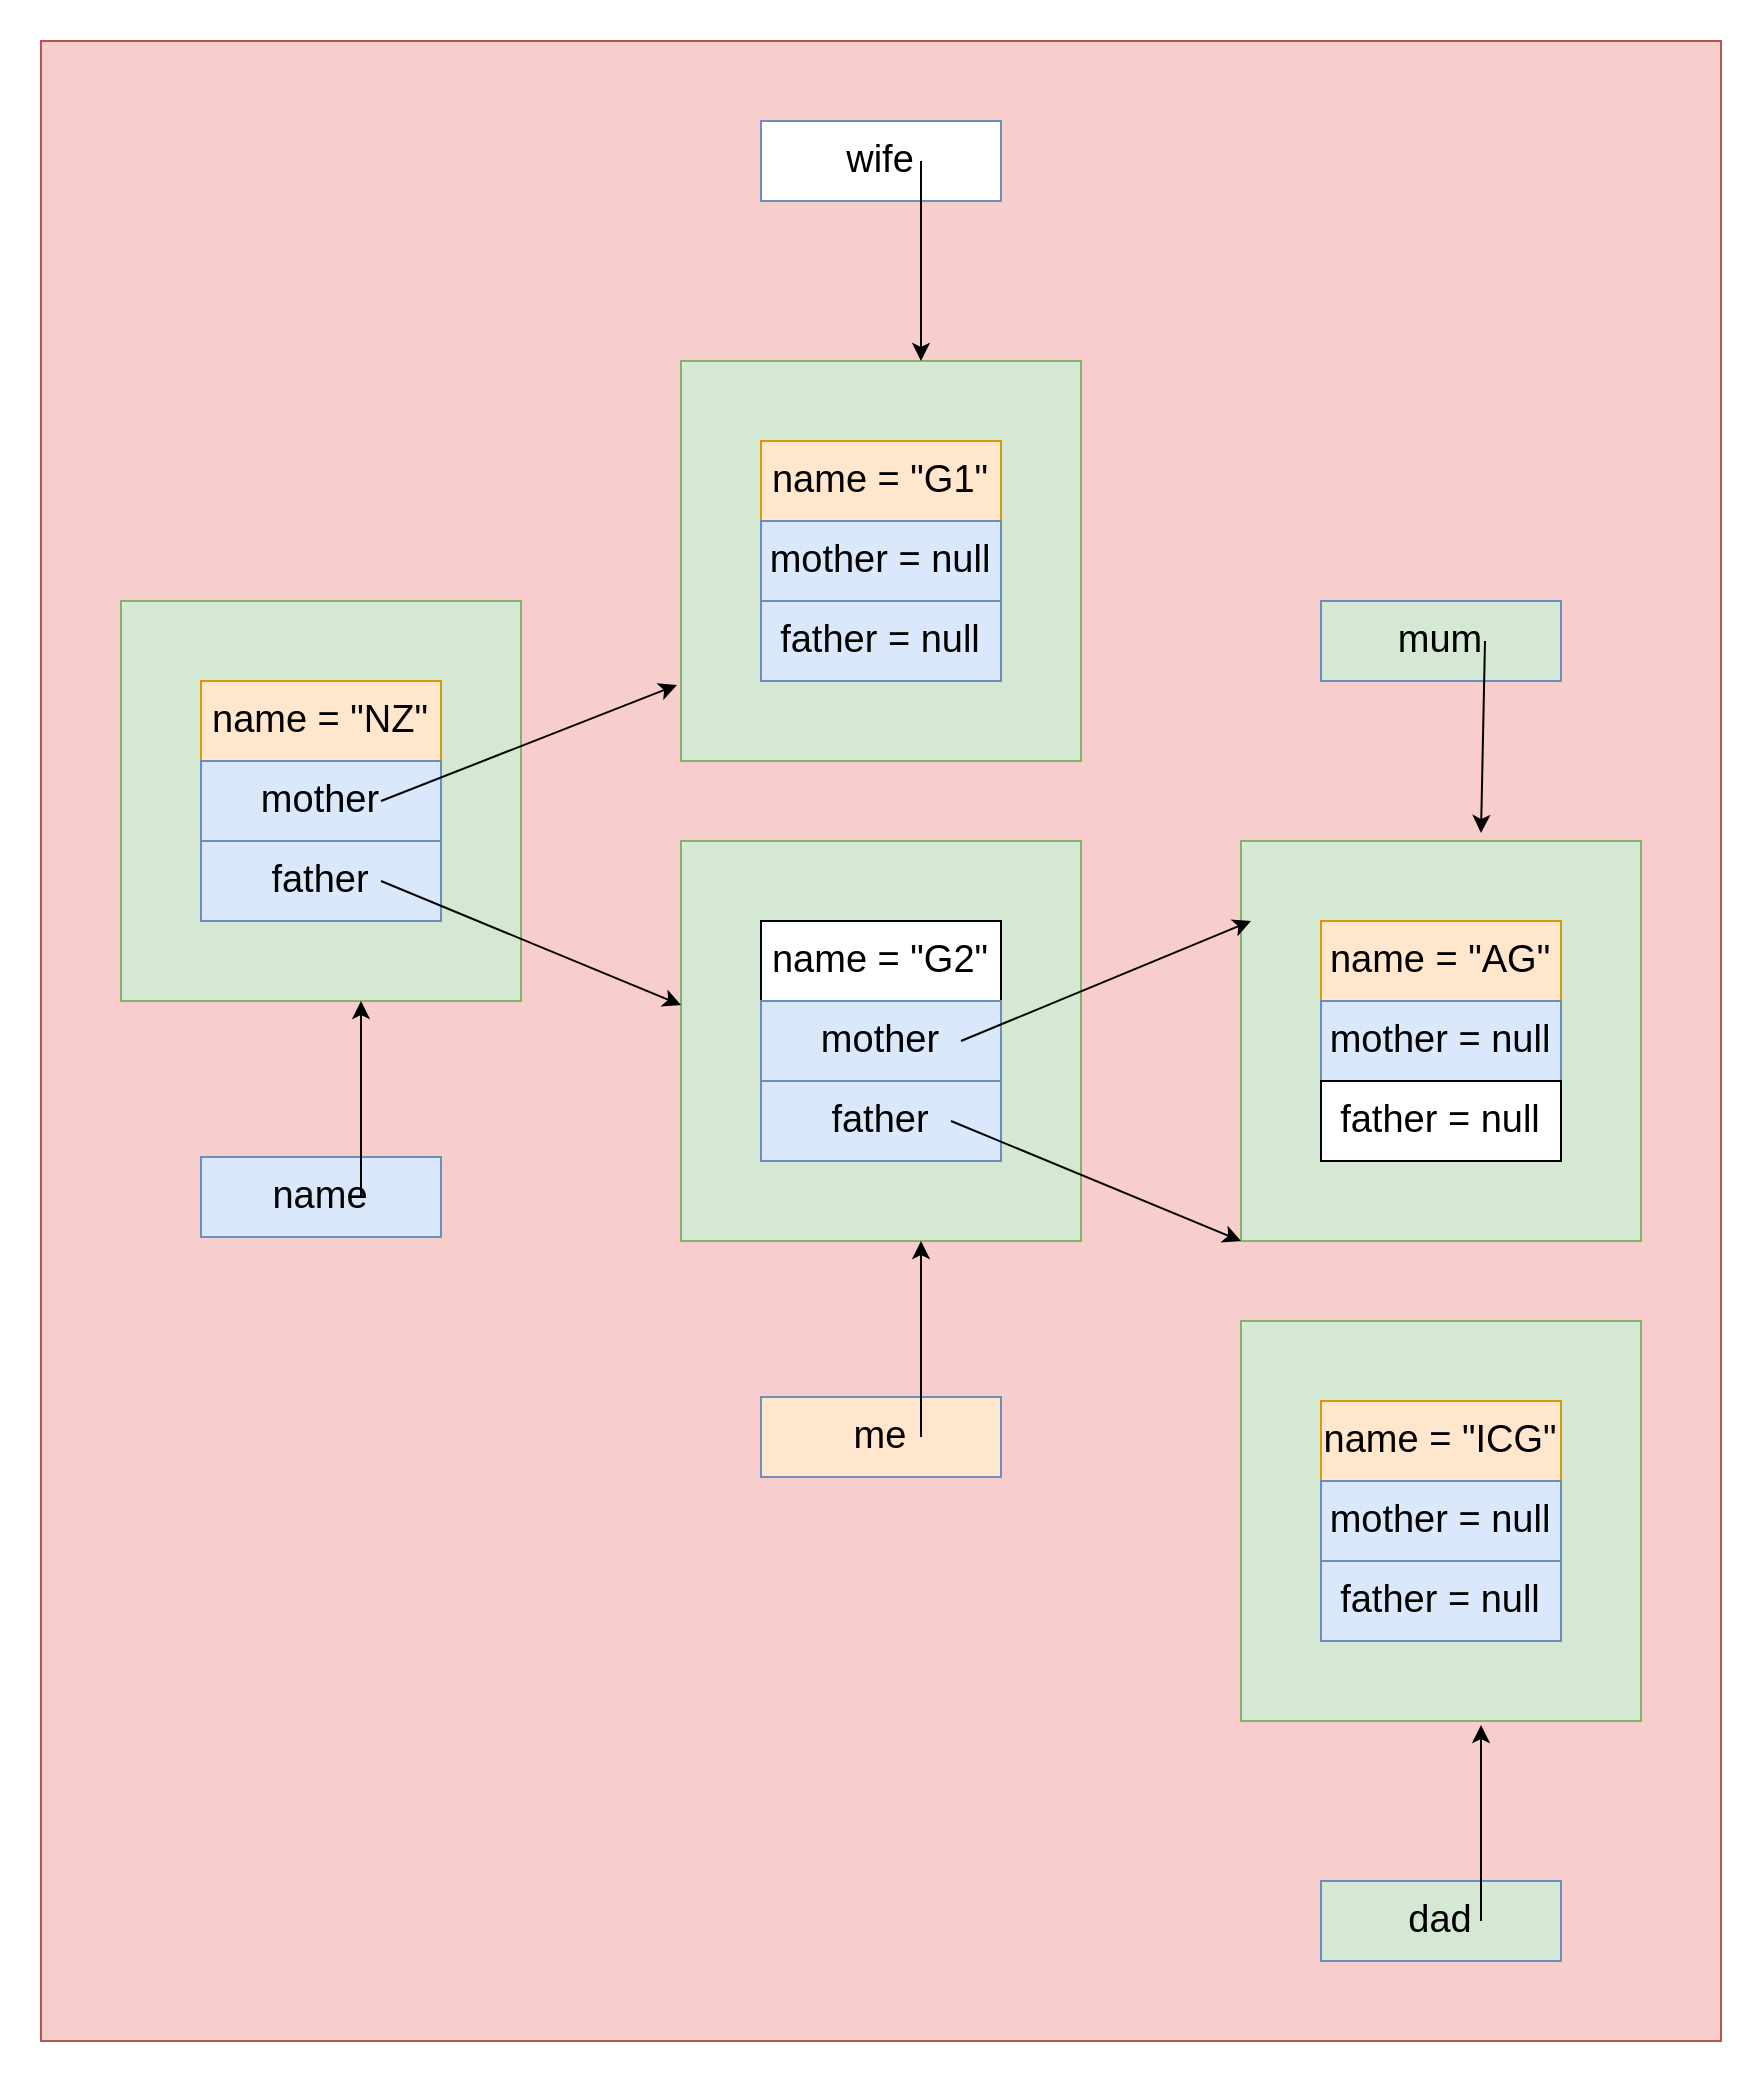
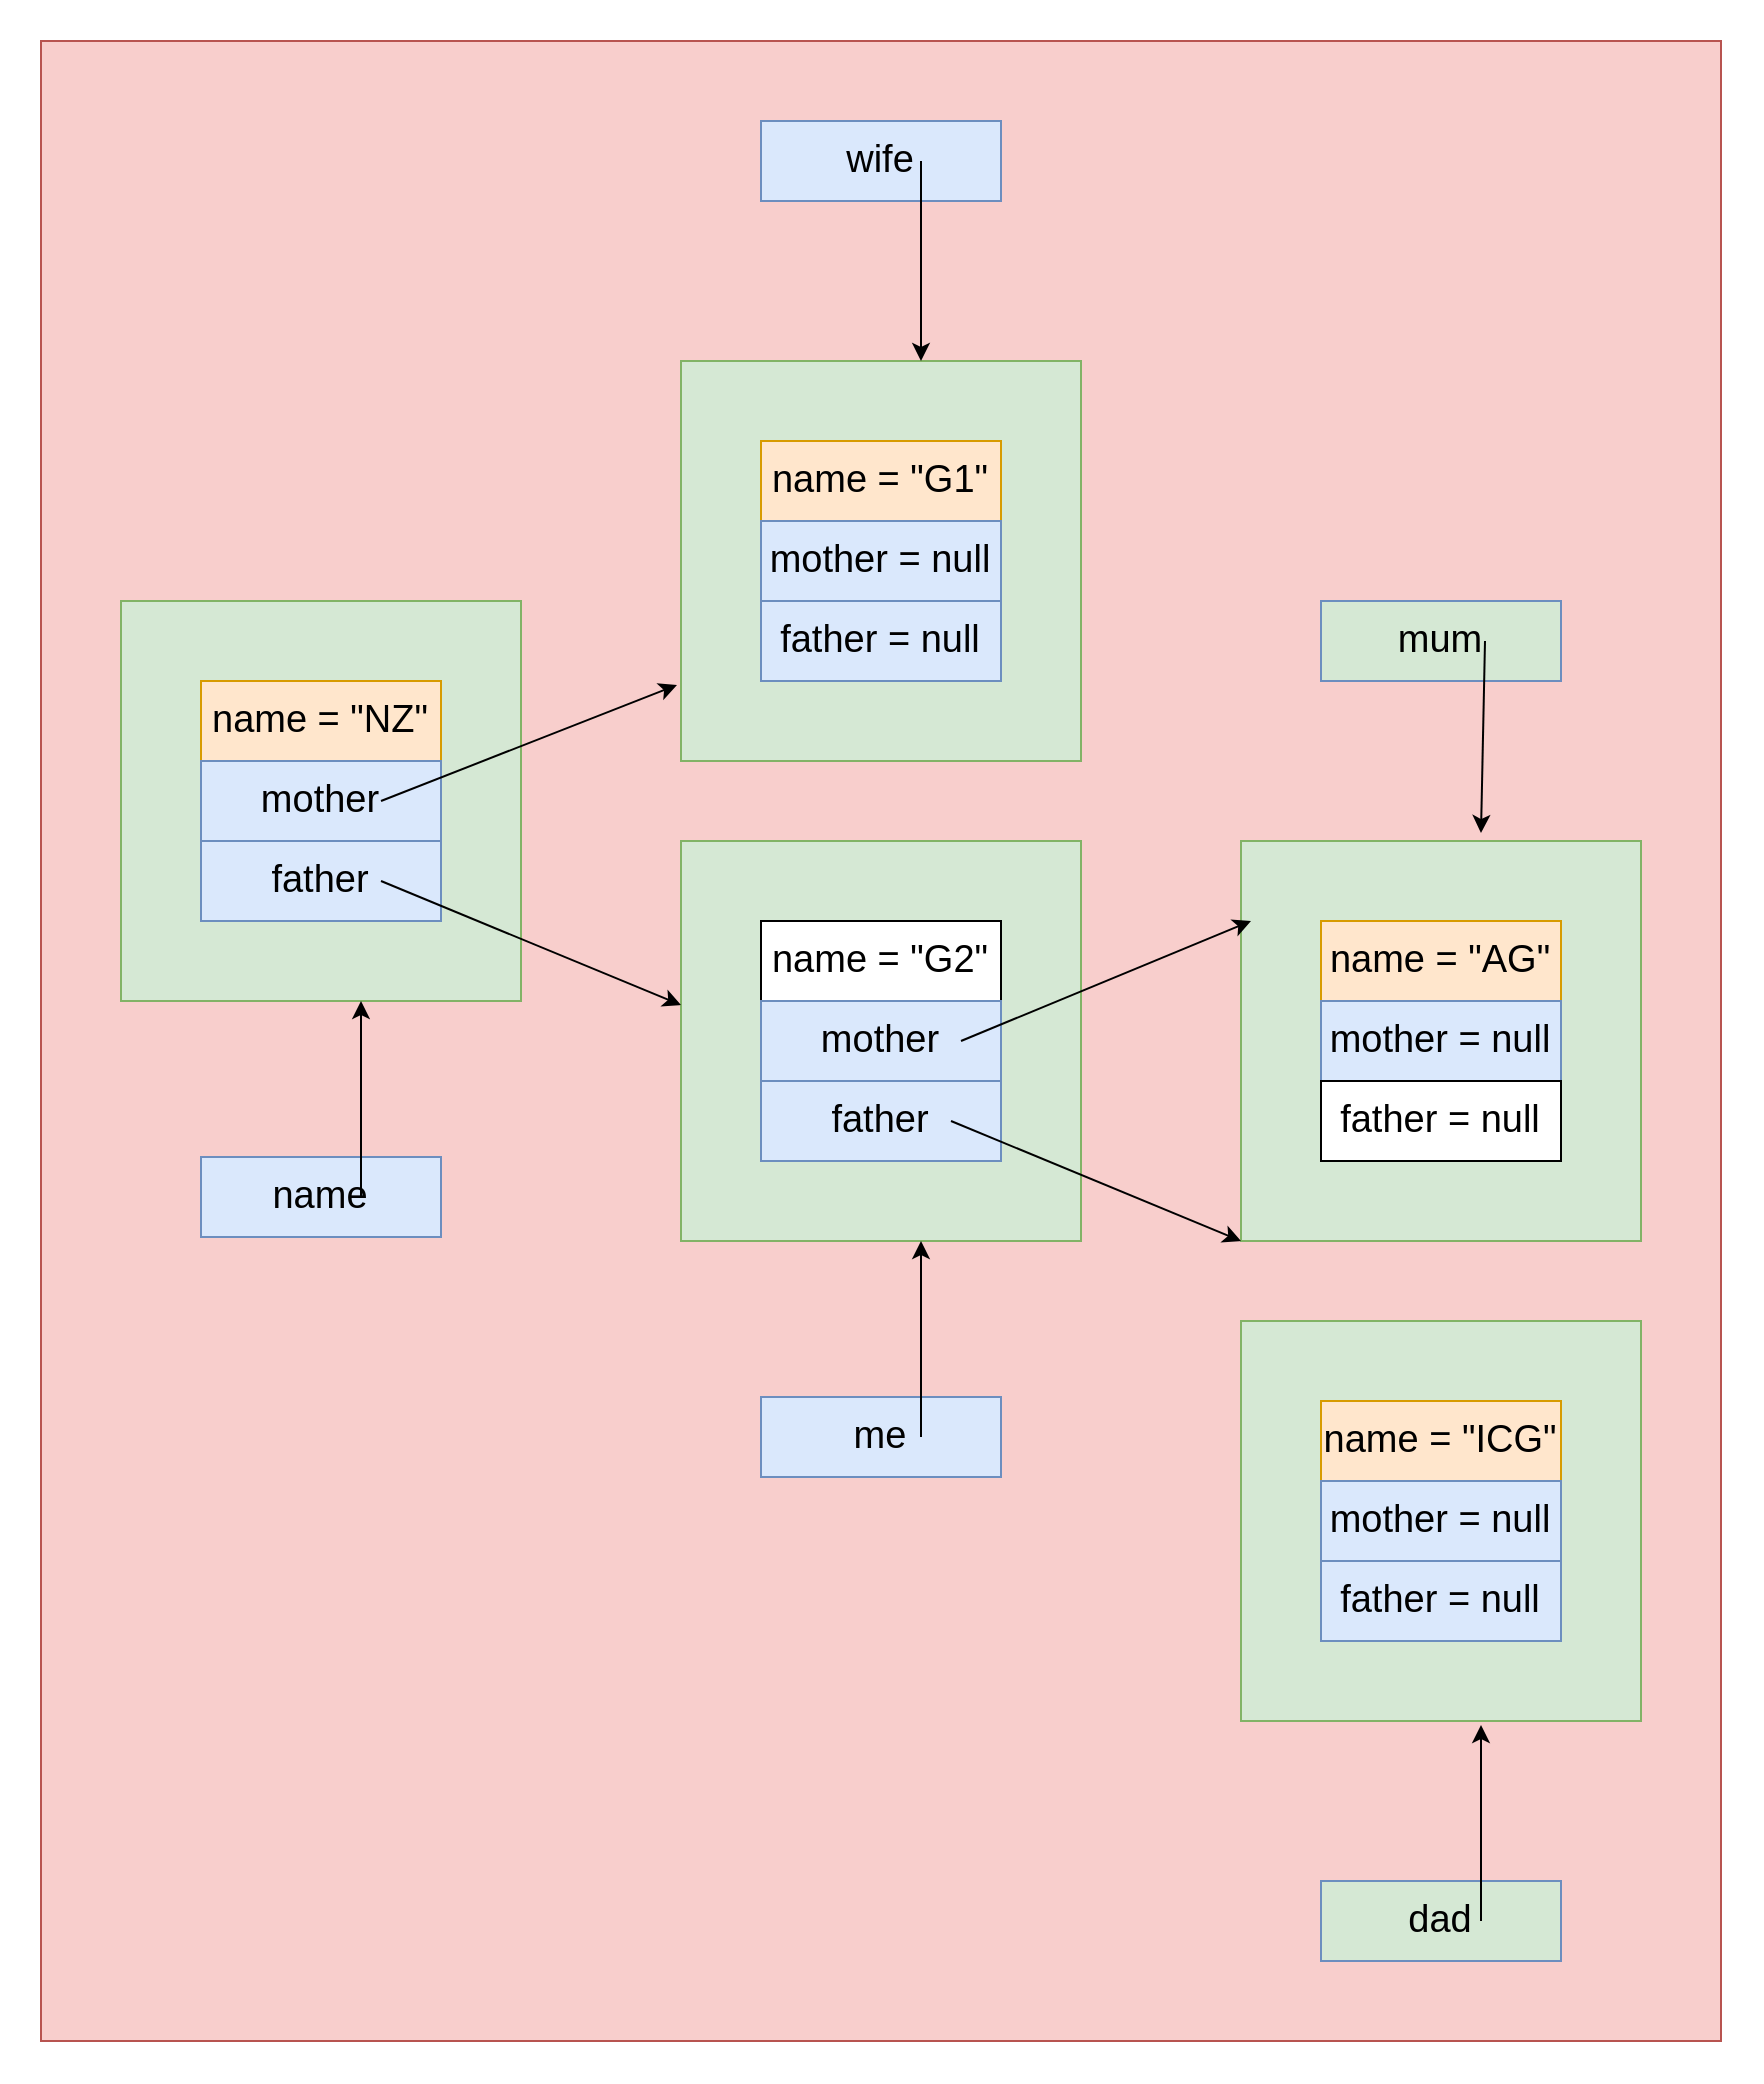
(881, 161) -> (881, 161)
(881, 1437) -> (881, 1437)
